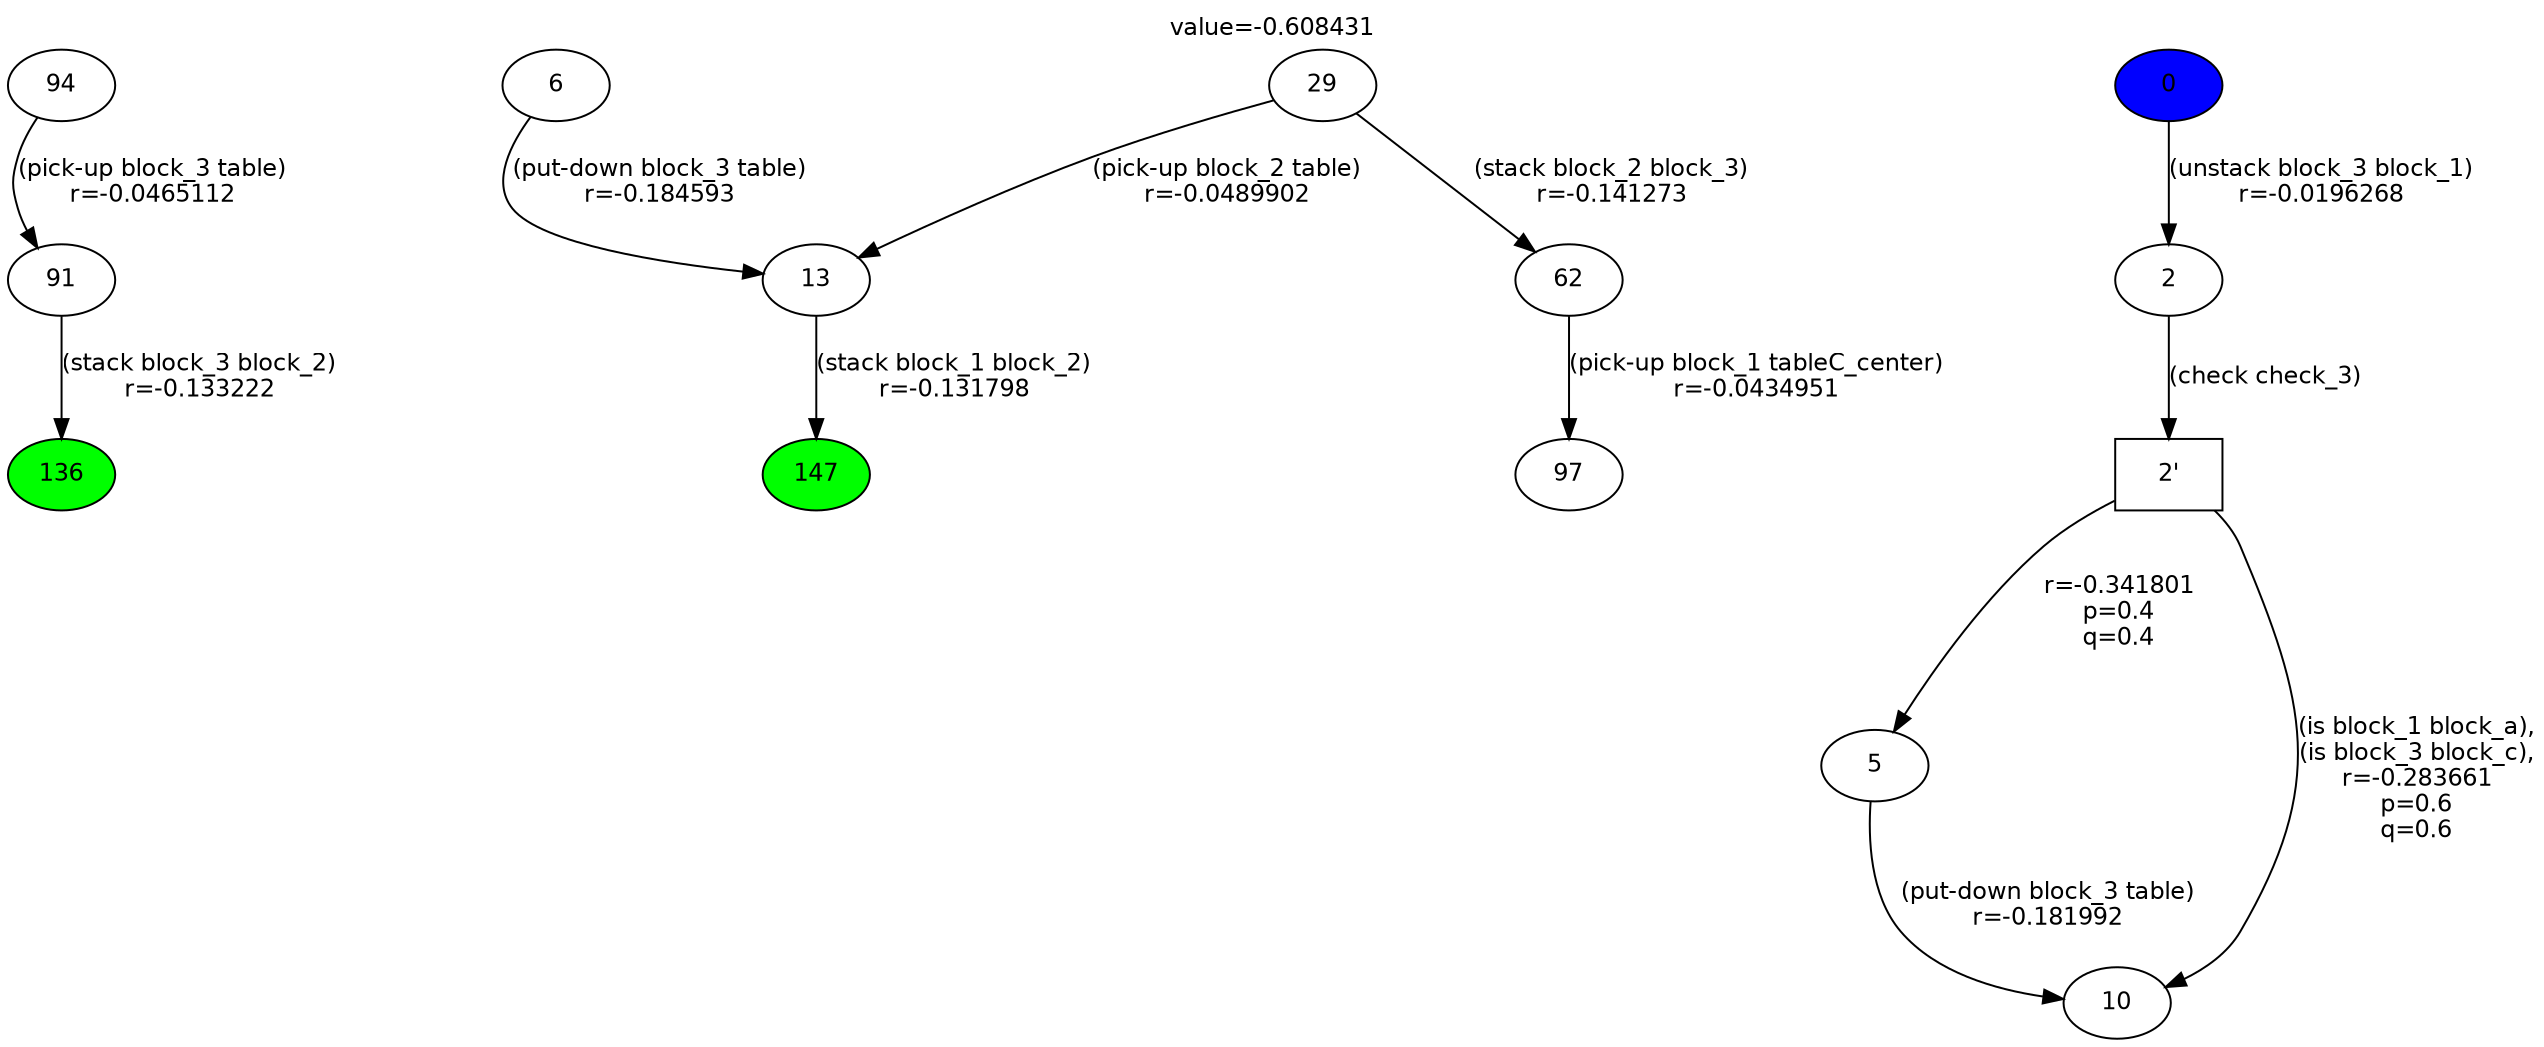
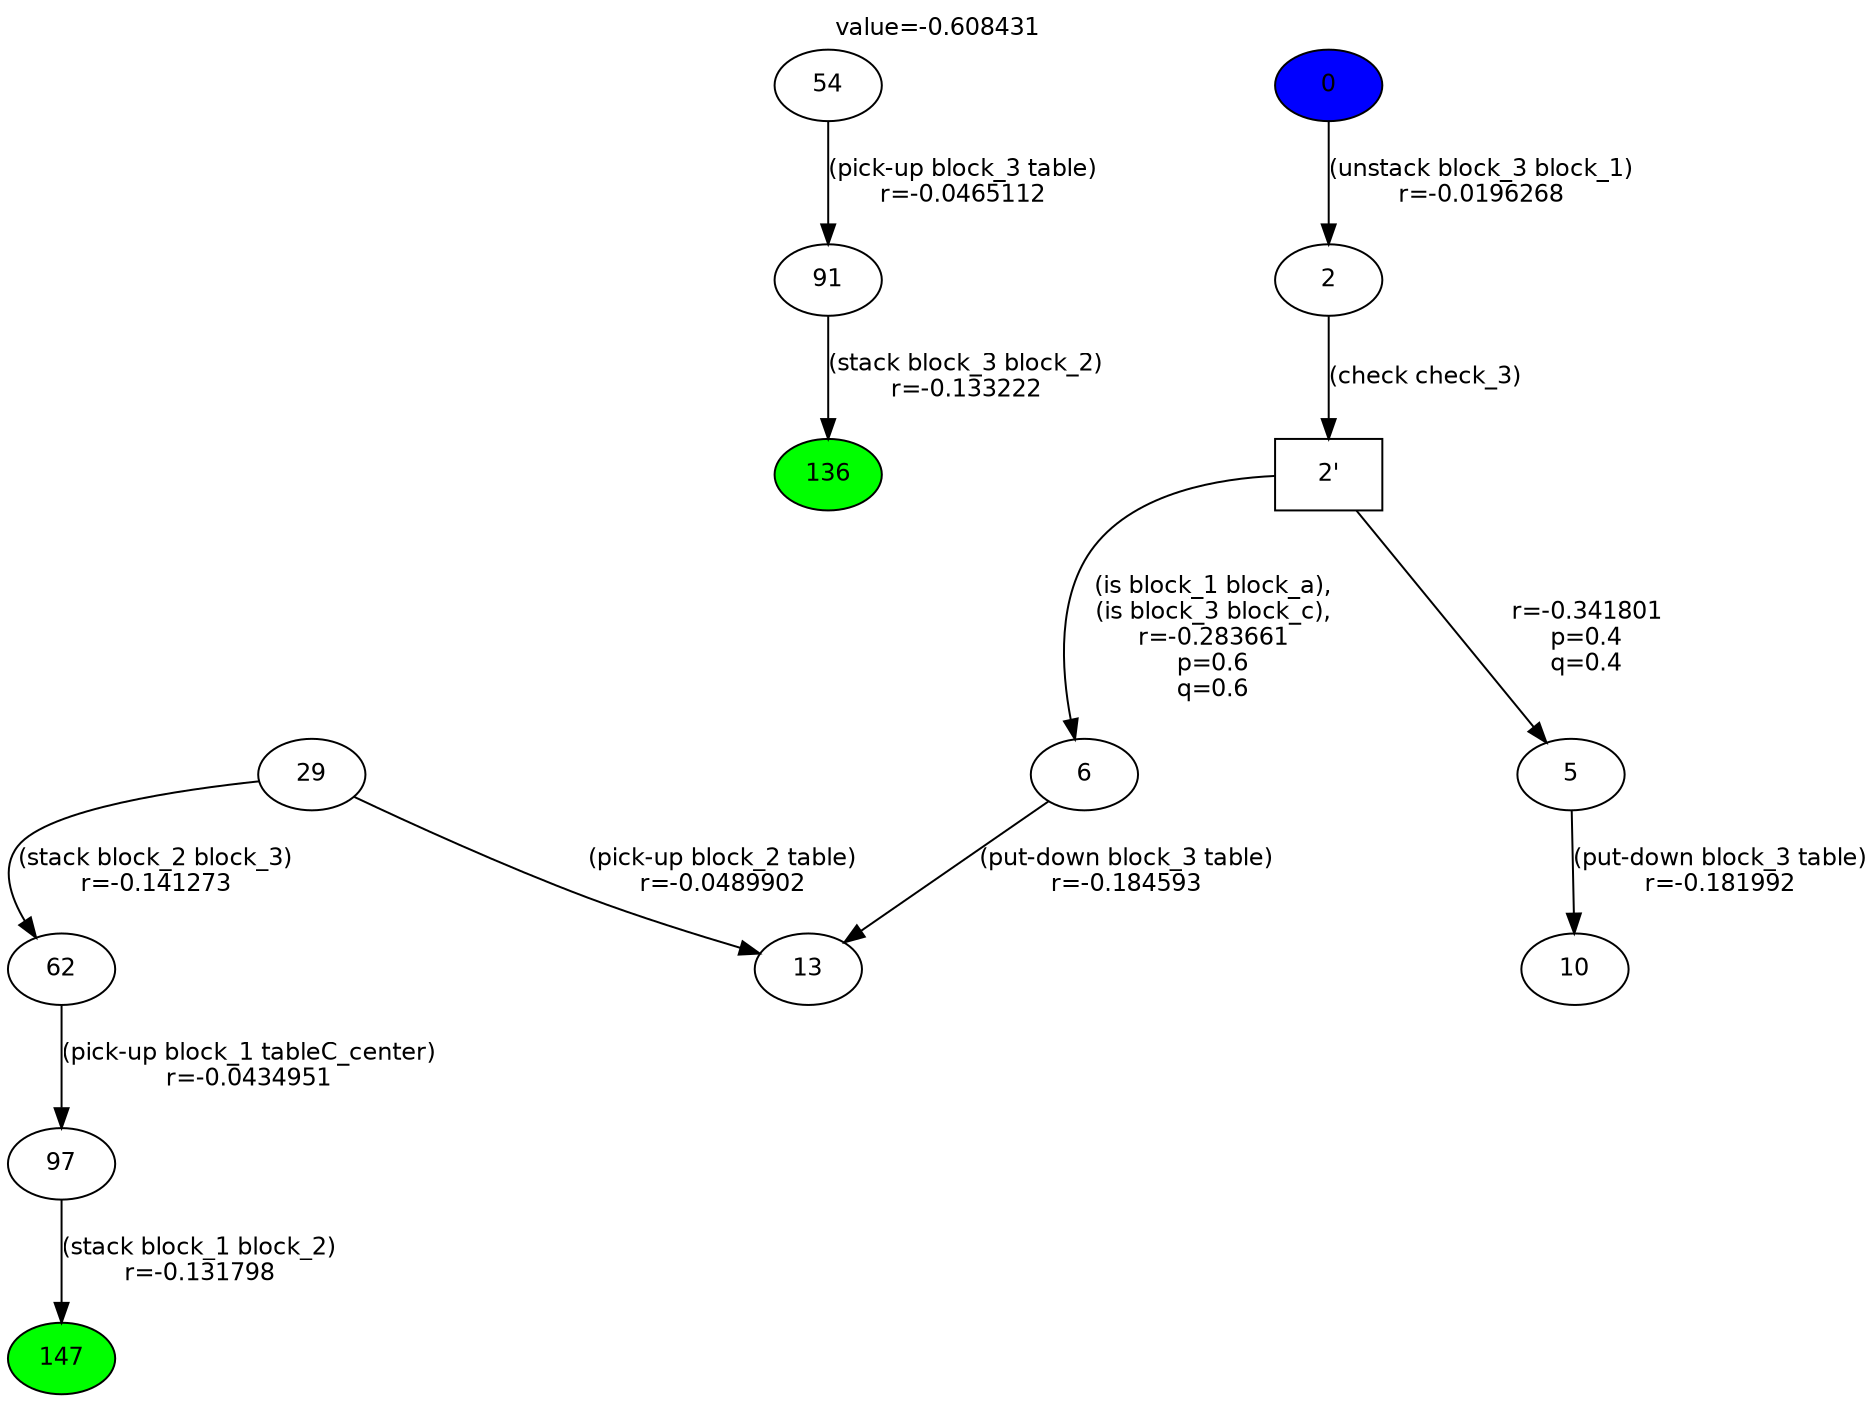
(62, 85) -> (828, 85)
(816, 367) -> (62, 1251)
(2297, 755) -> (1101, 539)
